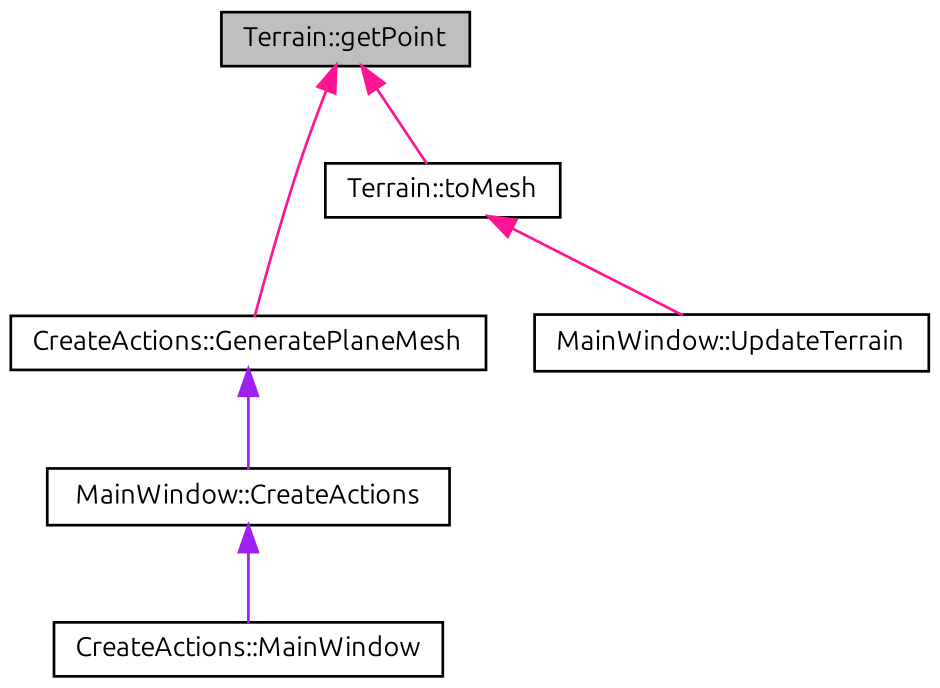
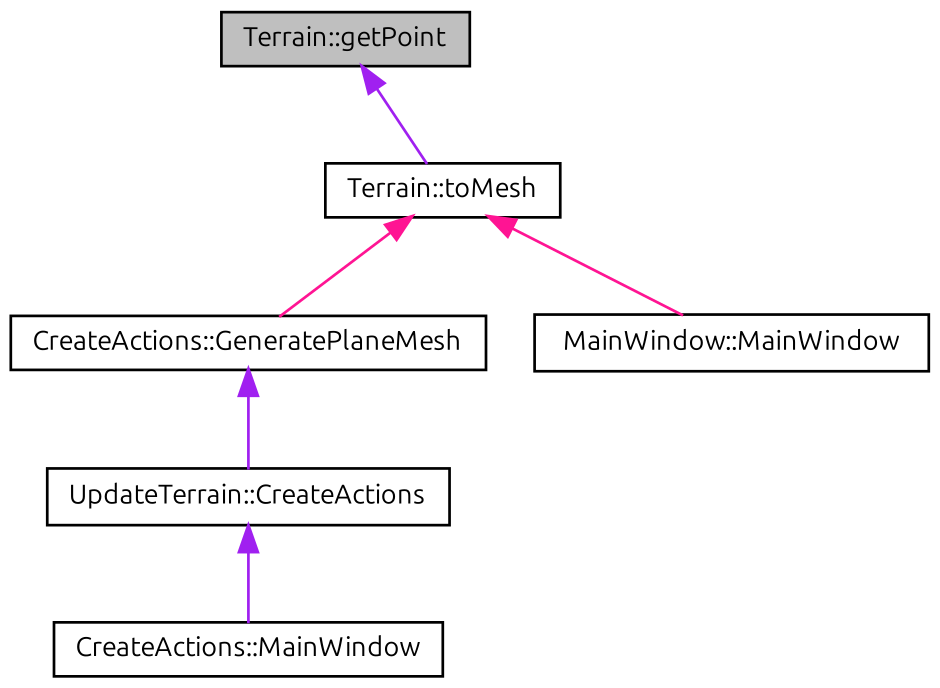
(402, 126) -> (402, 126)
(287, 203) -> (335, 275)
(732, 343) -> (732, 343)
(248, 497) -> (248, 497)
